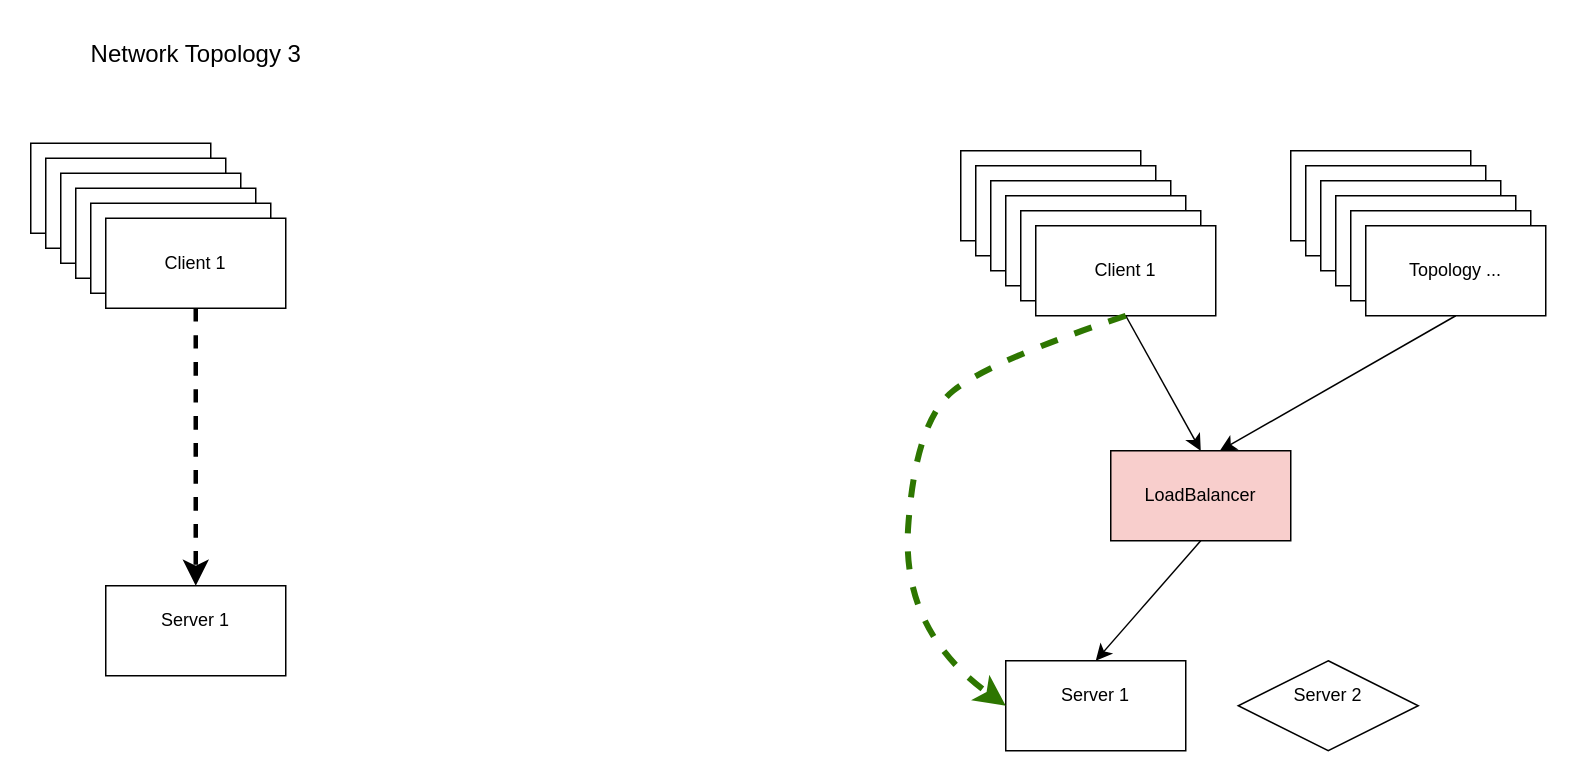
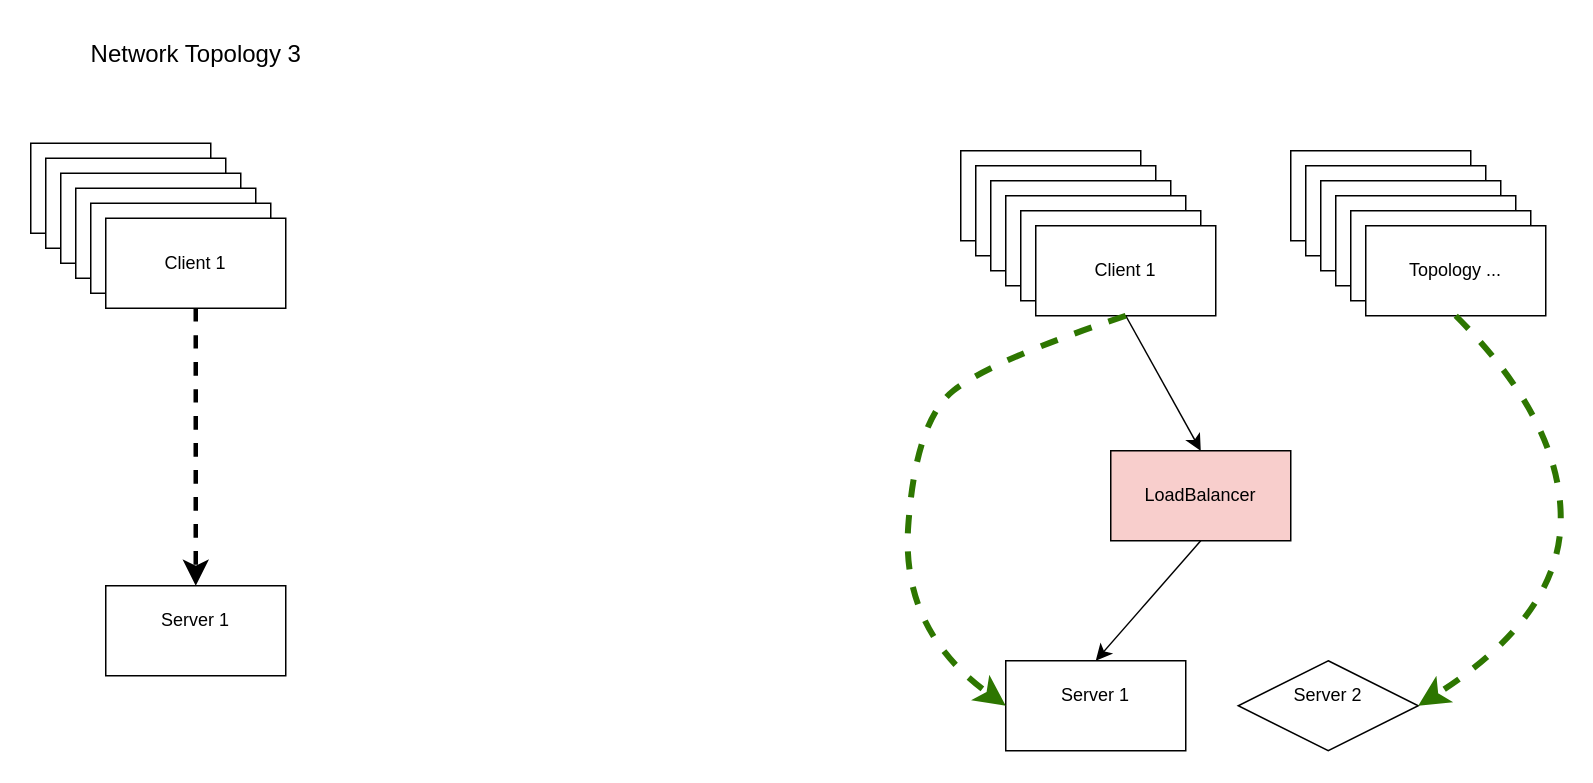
(1341, 382) -> none
none -> (1448, 686)
